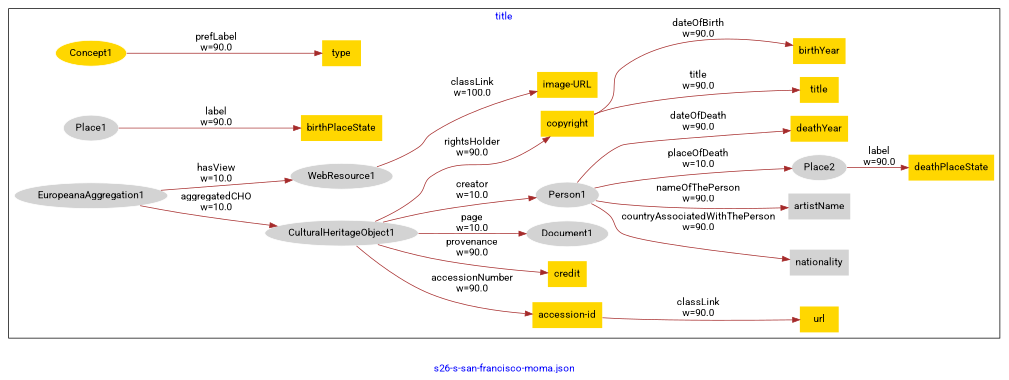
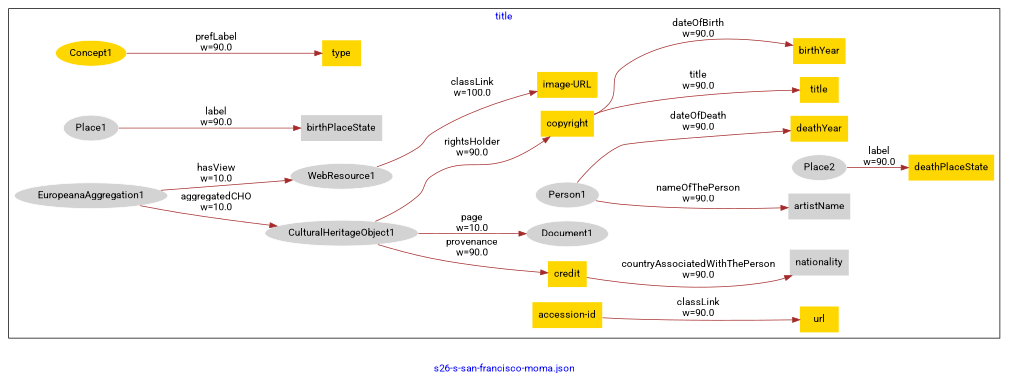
(342, 128) -> (342, 128)
(689, 175) -> none
(455, 208) -> none
(680, 246) -> (686, 287)
(434, 295) -> none
